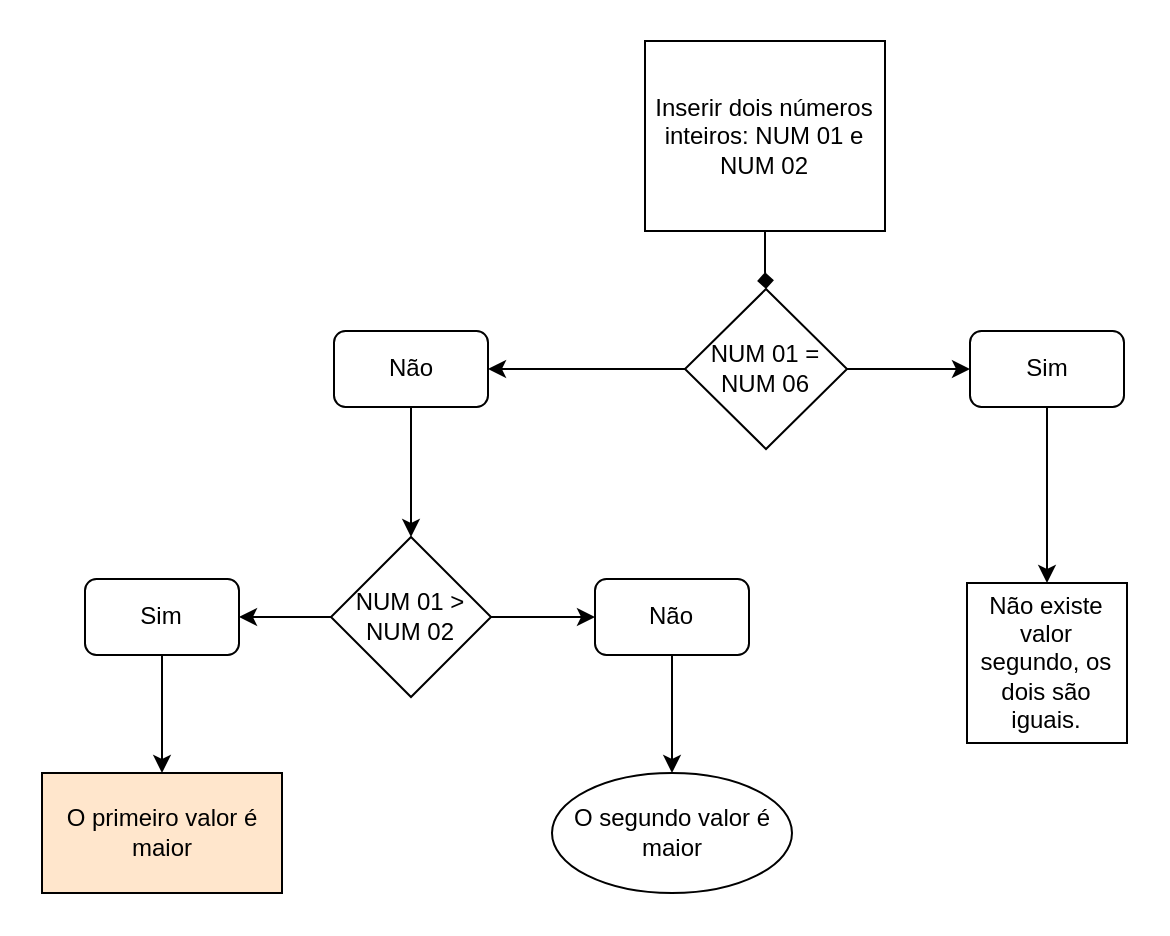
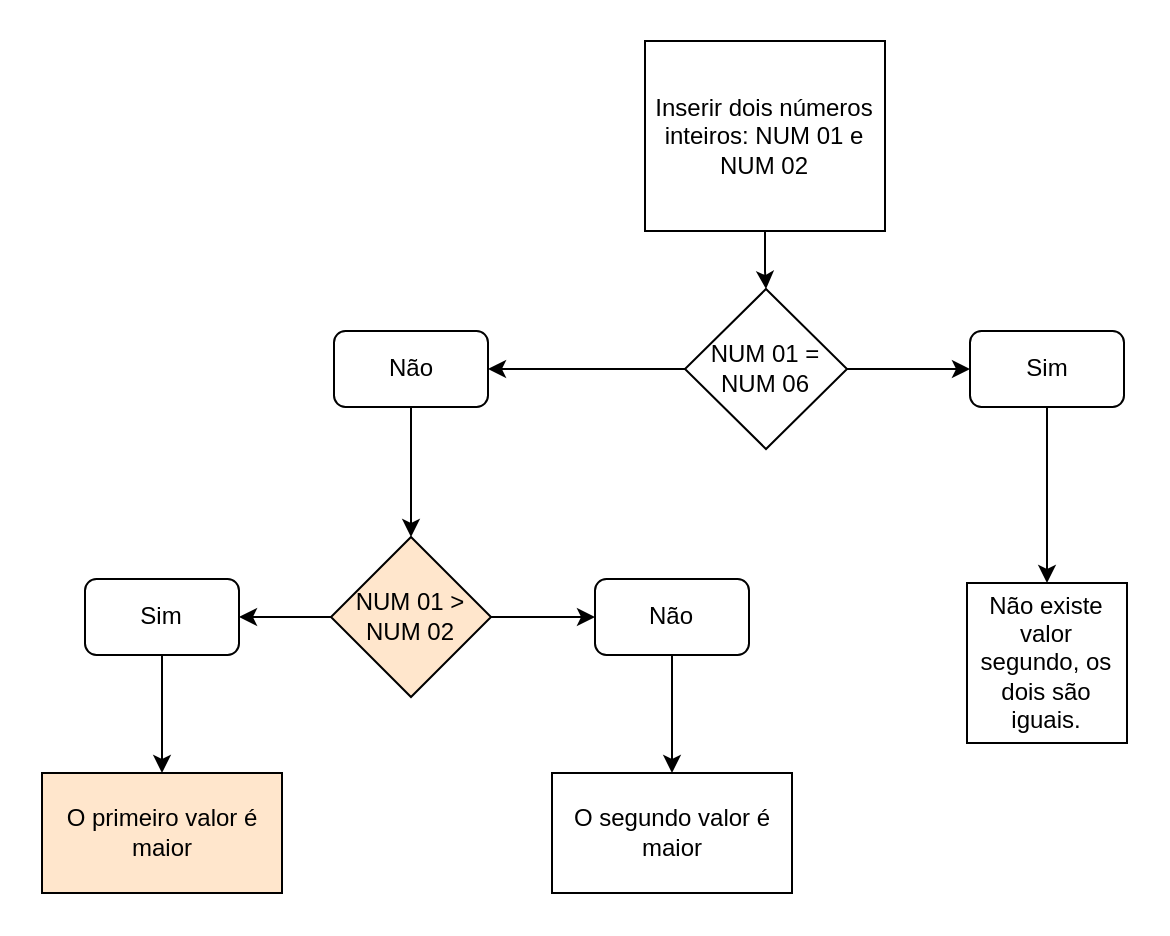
(765, 272) -> (765, 273)
(411, 617) -> (411, 617)
(672, 833) -> (672, 833)
